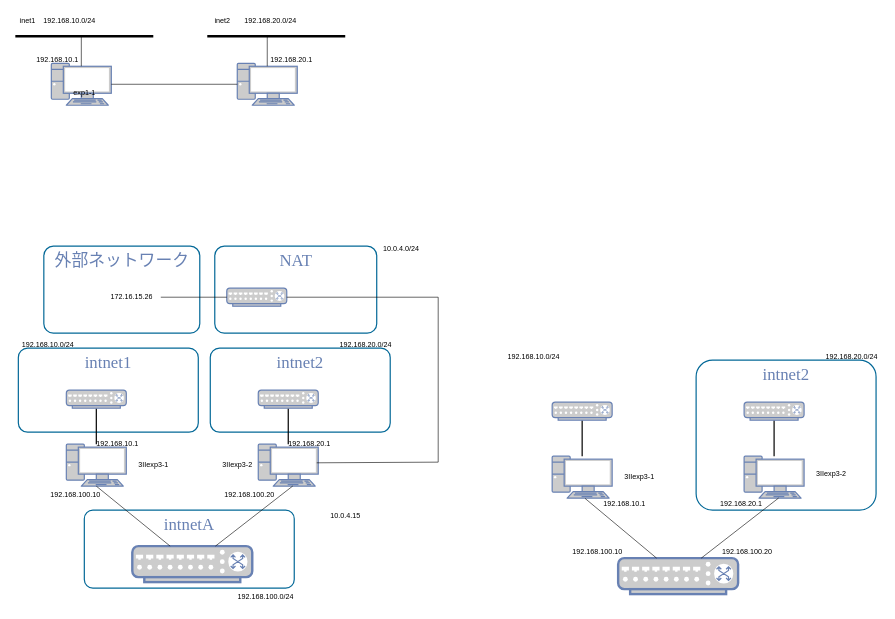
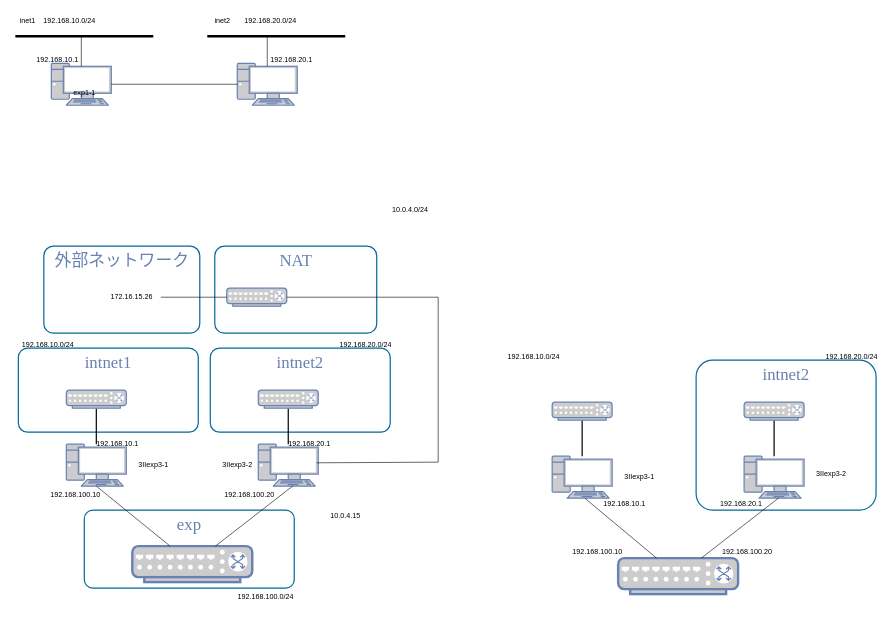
(401, 249) -> (410, 210)
(189, 525) -> (189, 525)
